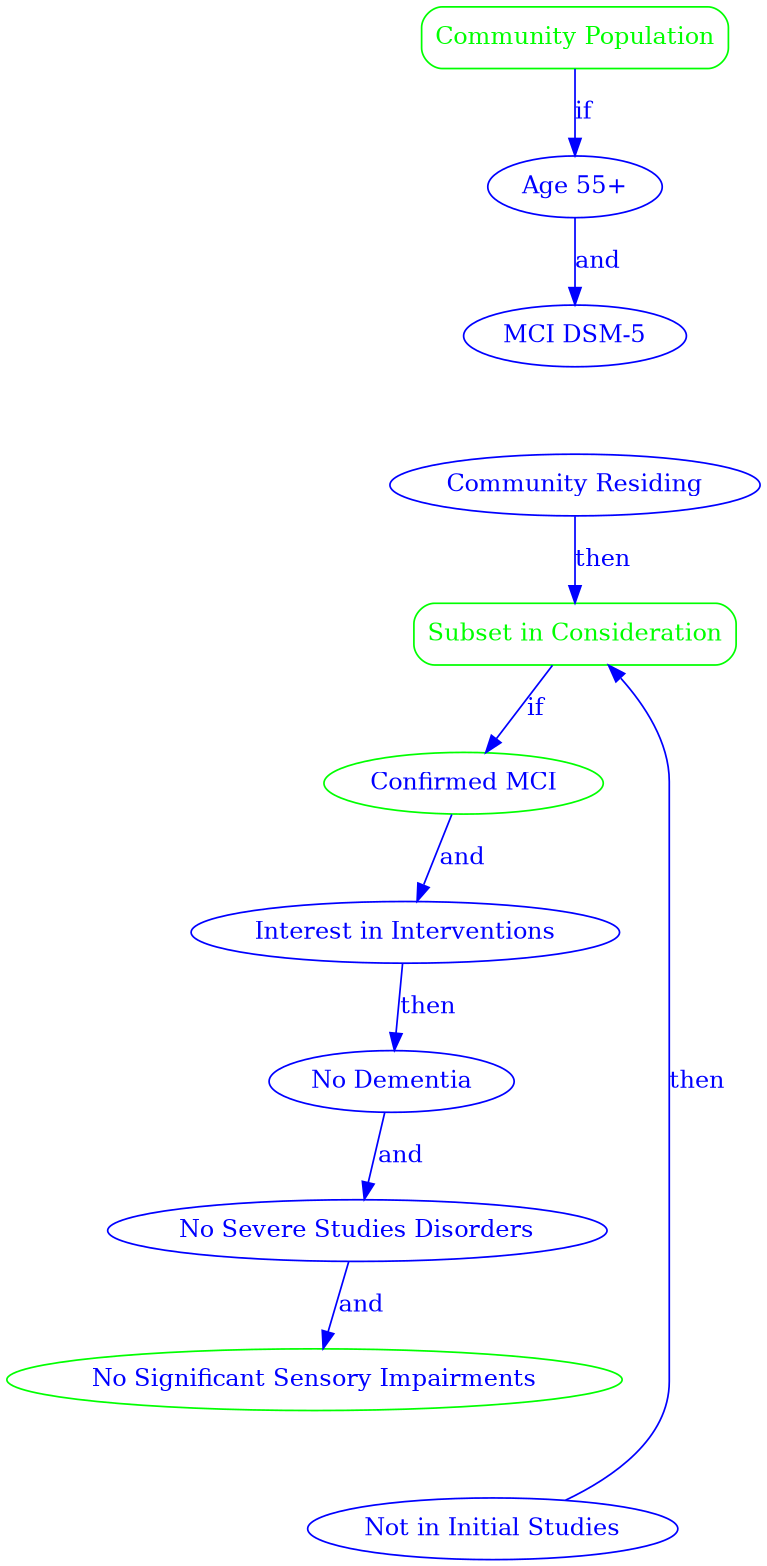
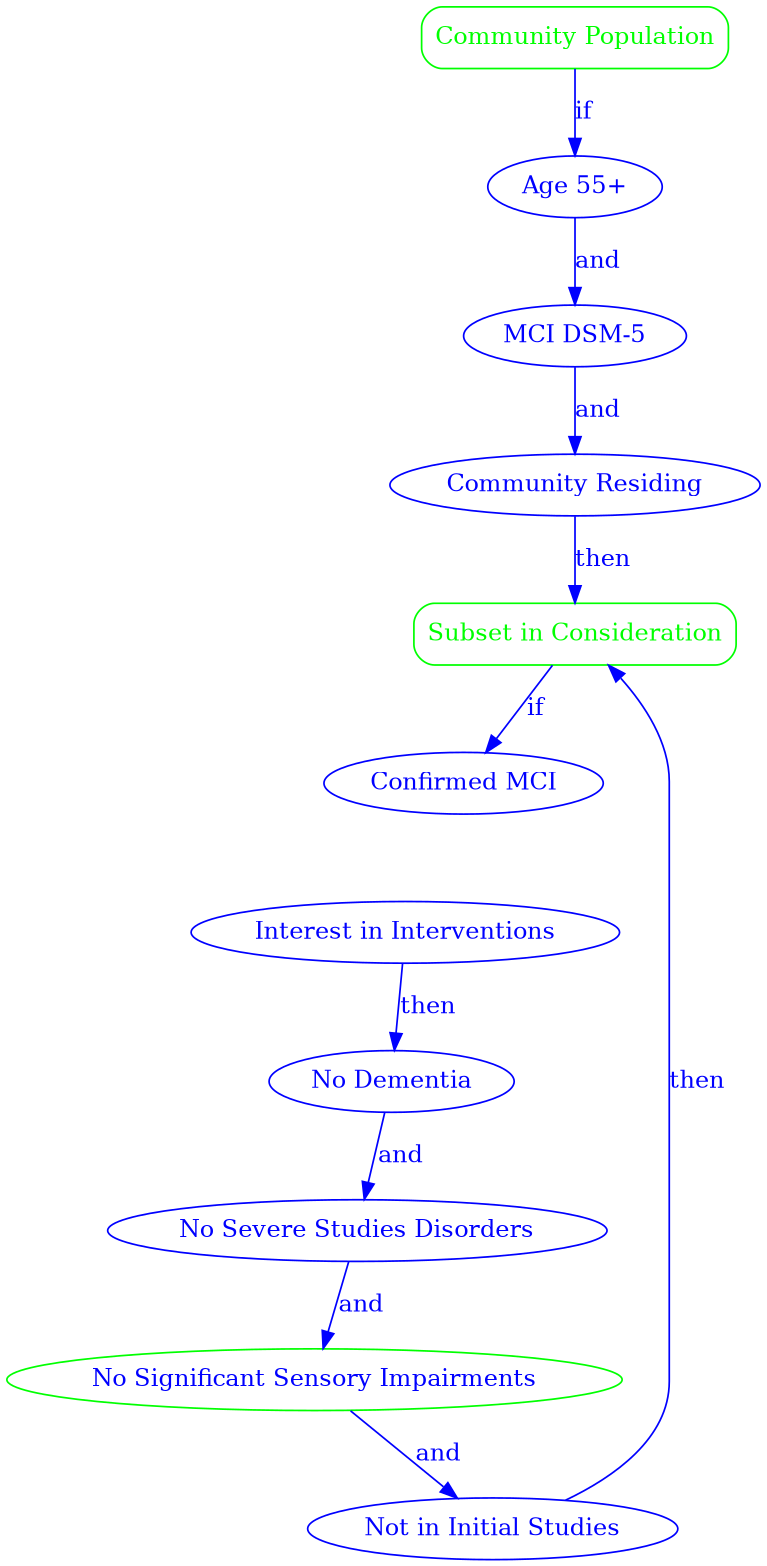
none -> (575, 402)
(464, 783) -> (464, 783)
(438, 850) -> none
none -> (397, 1449)
